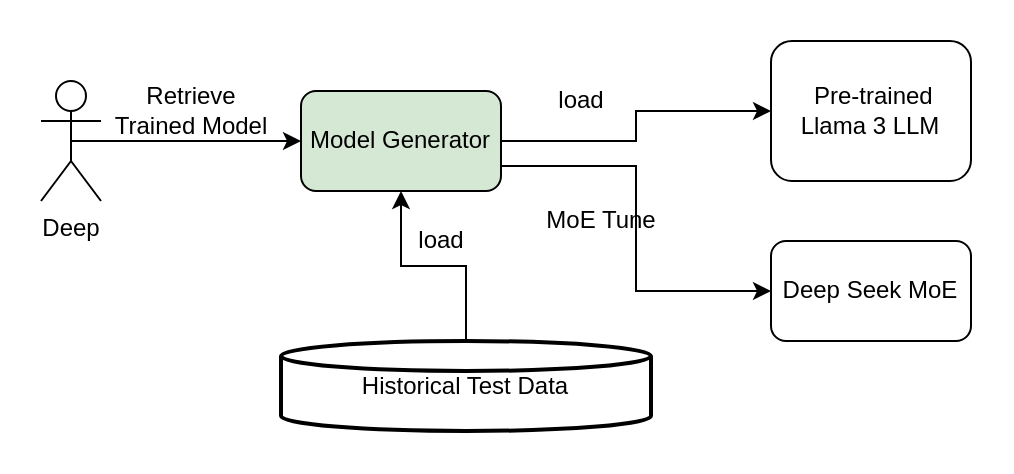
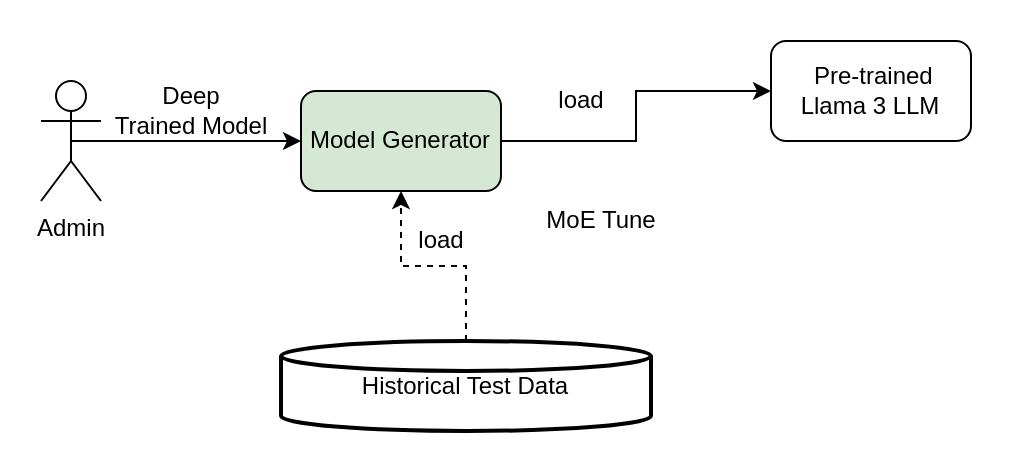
(192, 111) -> (192, 111)
(871, 111) -> (871, 91)
(636, 222) -> none
(72, 229) -> (72, 229)
(438, 266) -> (438, 266)
(871, 291) -> none
